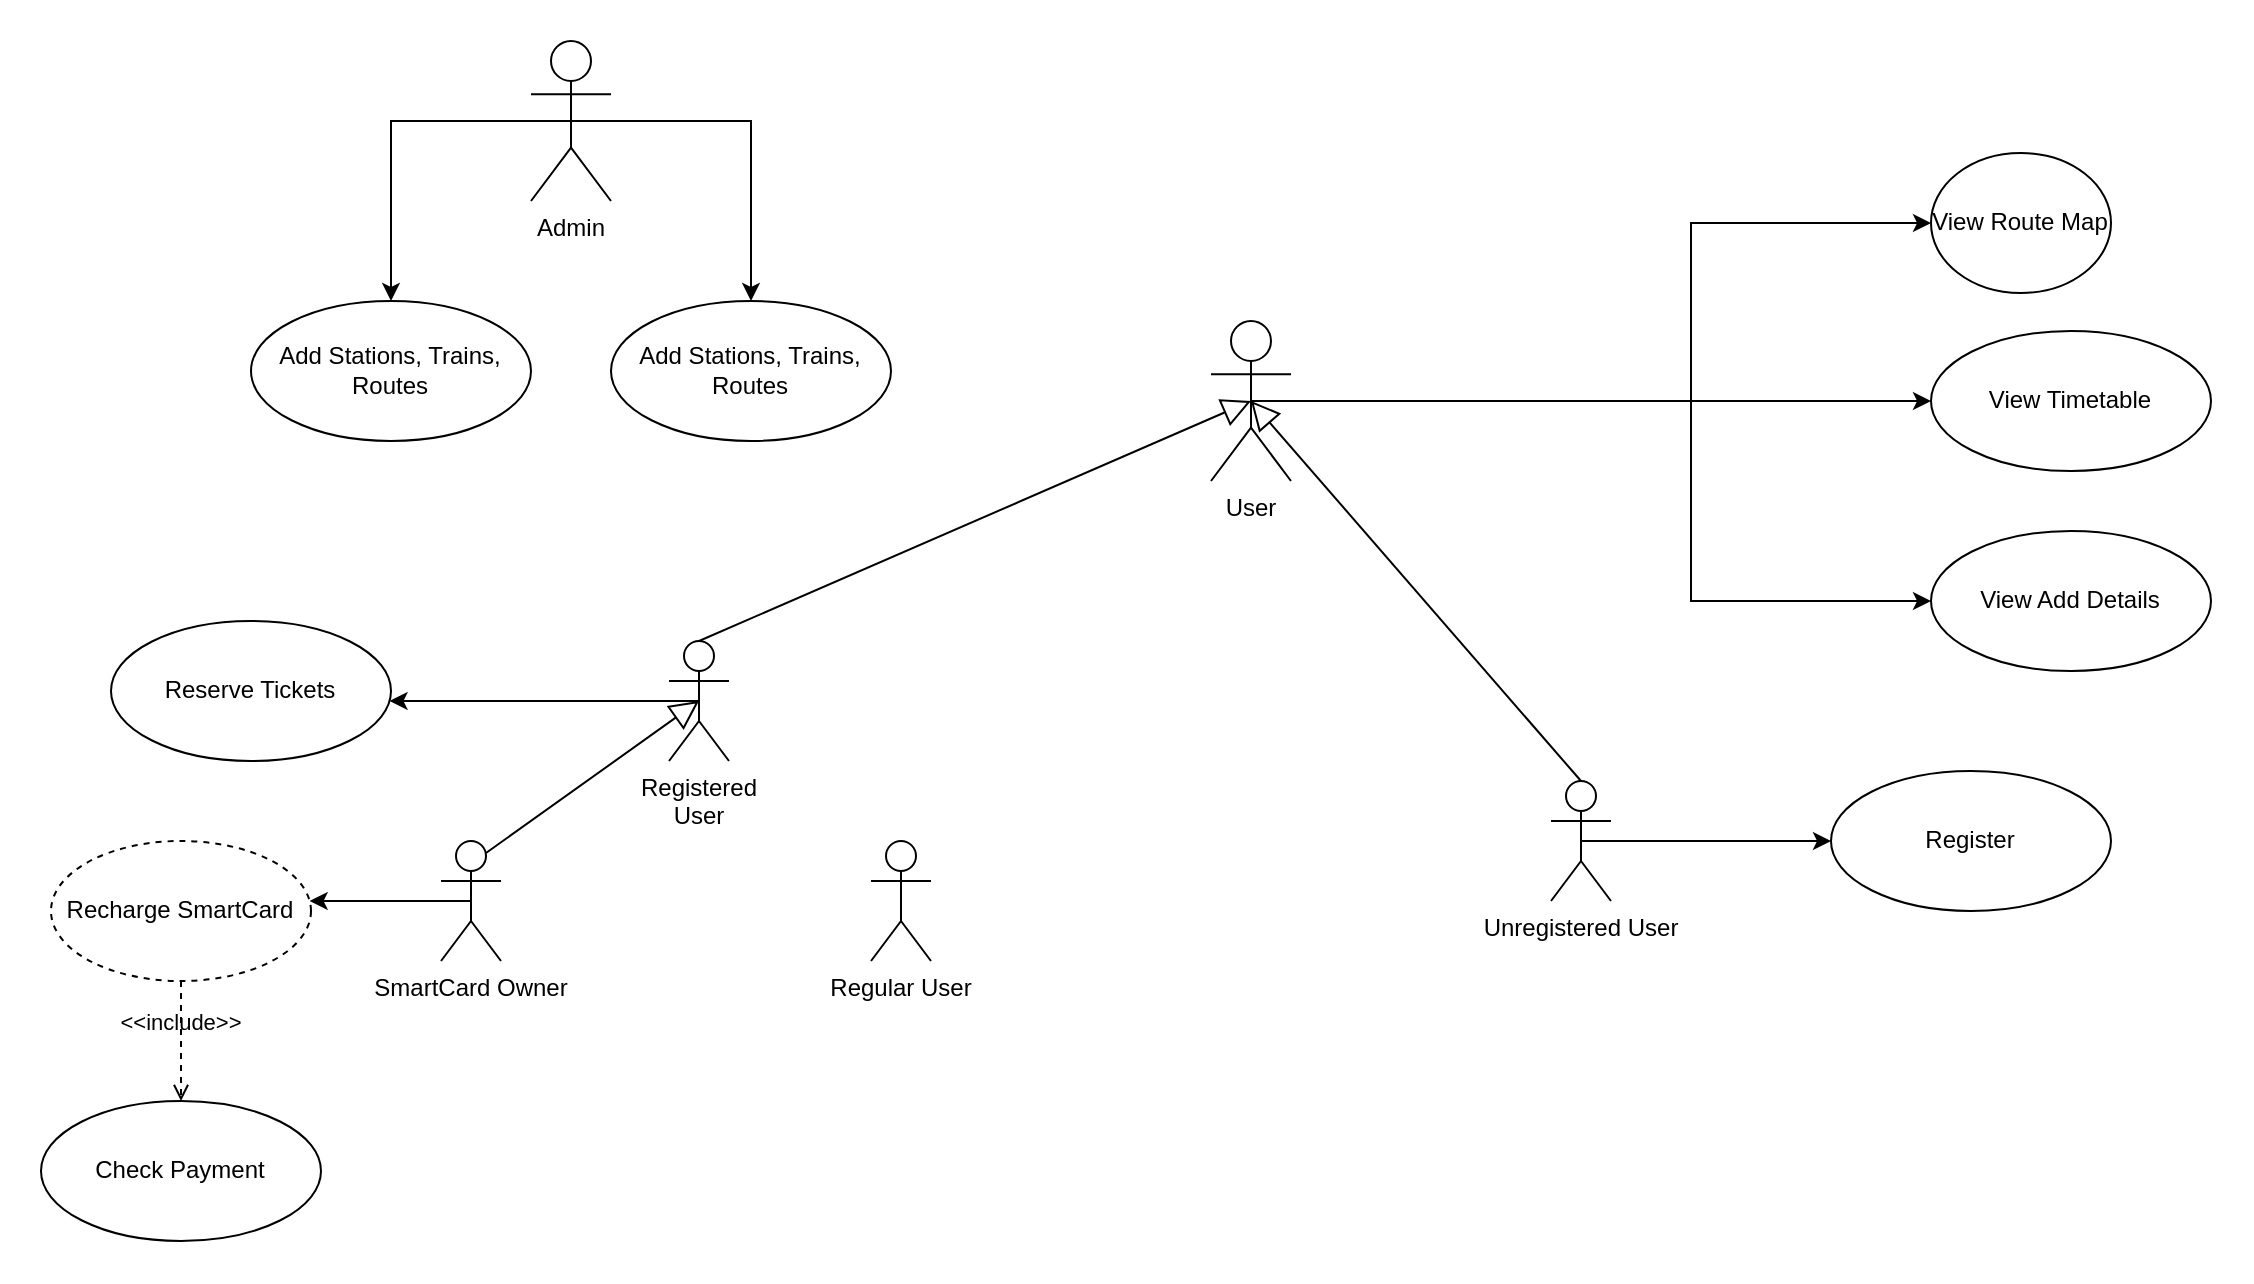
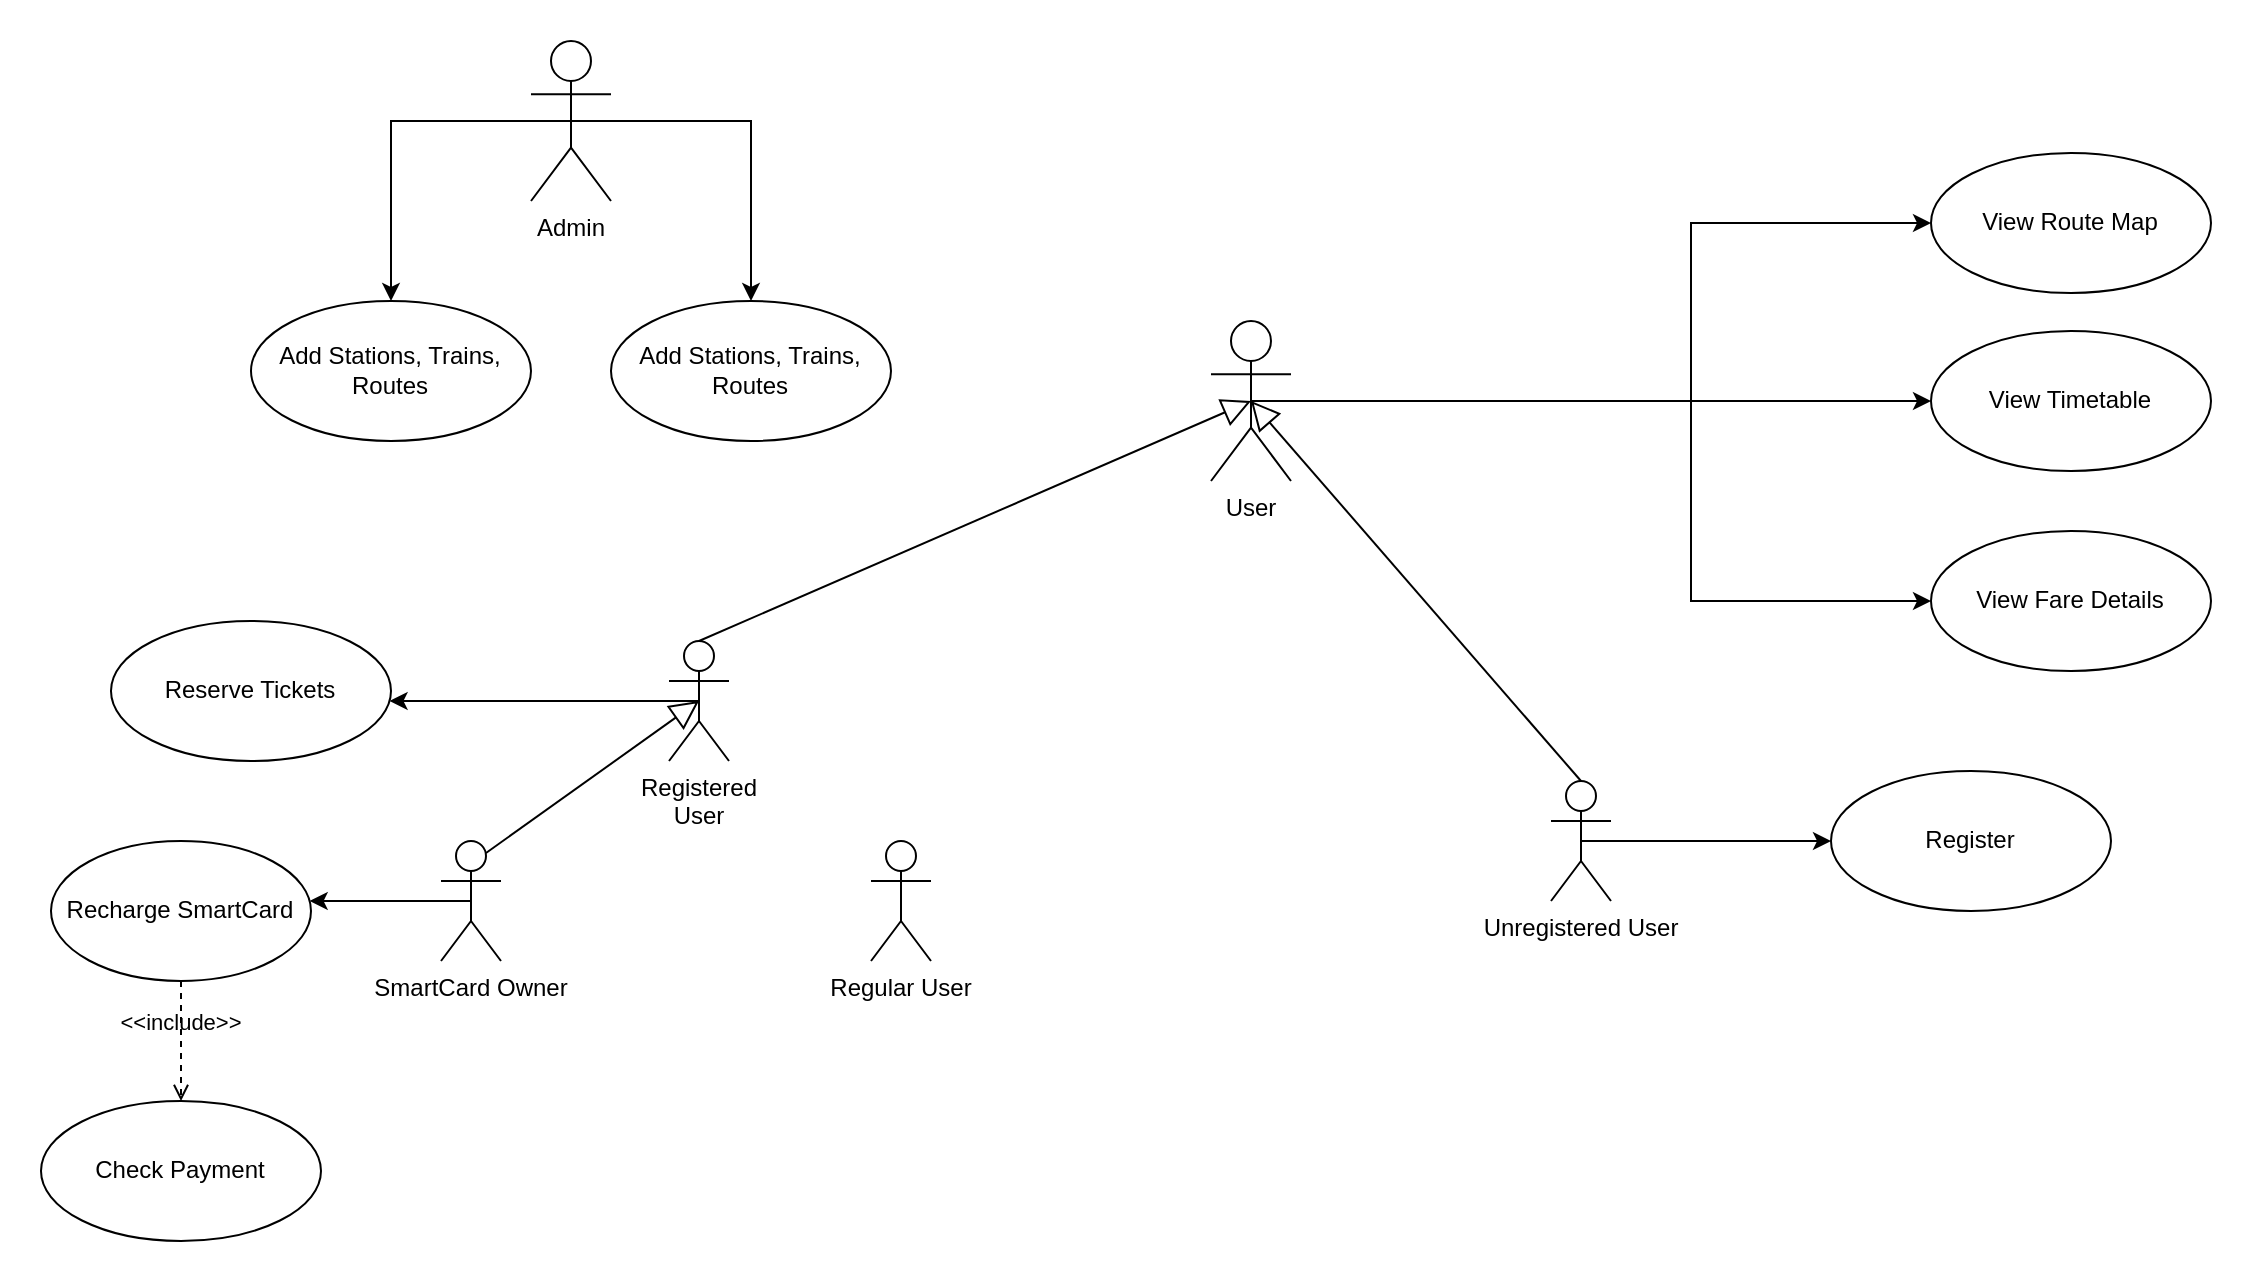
(2021, 223) -> (2071, 223)
(2071, 601) -> (2071, 601)
(181, 911) -> (181, 911)
